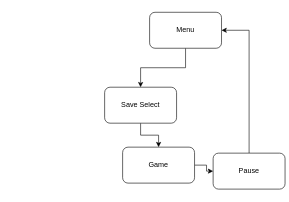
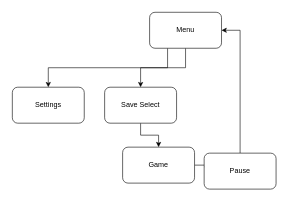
none -> (168, 57)
none -> (48, 105)
(249, 171) -> (240, 171)
